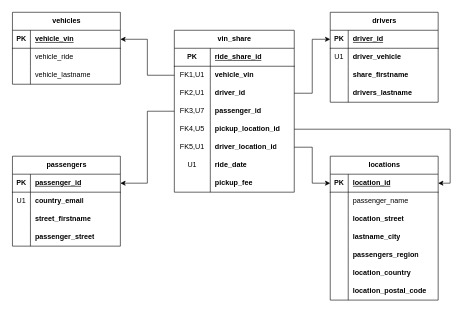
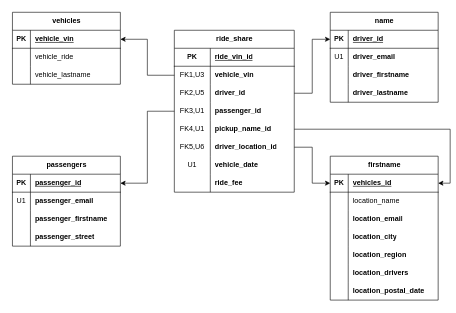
(385, 21) -> (385, 21)
(235, 39) -> (235, 39)
(239, 57) -> (234, 57)
(379, 57) -> (374, 57)
(192, 75) -> (192, 75)
(382, 75) -> (383, 75)
(192, 93) -> (192, 93)
(383, 93) -> (381, 93)
(192, 111) -> (192, 111)
(192, 129) -> (192, 129)
(248, 129) -> (241, 129)
(192, 147) -> (192, 147)
(232, 165) -> (237, 165)
(385, 165) -> (385, 165)
(234, 183) -> (230, 183)
(372, 183) -> (372, 183)
(59, 201) -> (63, 201)
(381, 201) -> (377, 201)
(66, 219) -> (72, 219)
(381, 219) -> (378, 219)
(377, 237) -> (377, 237)
(386, 255) -> (381, 255)
(383, 273) -> (383, 273)
(391, 291) -> (391, 291)
